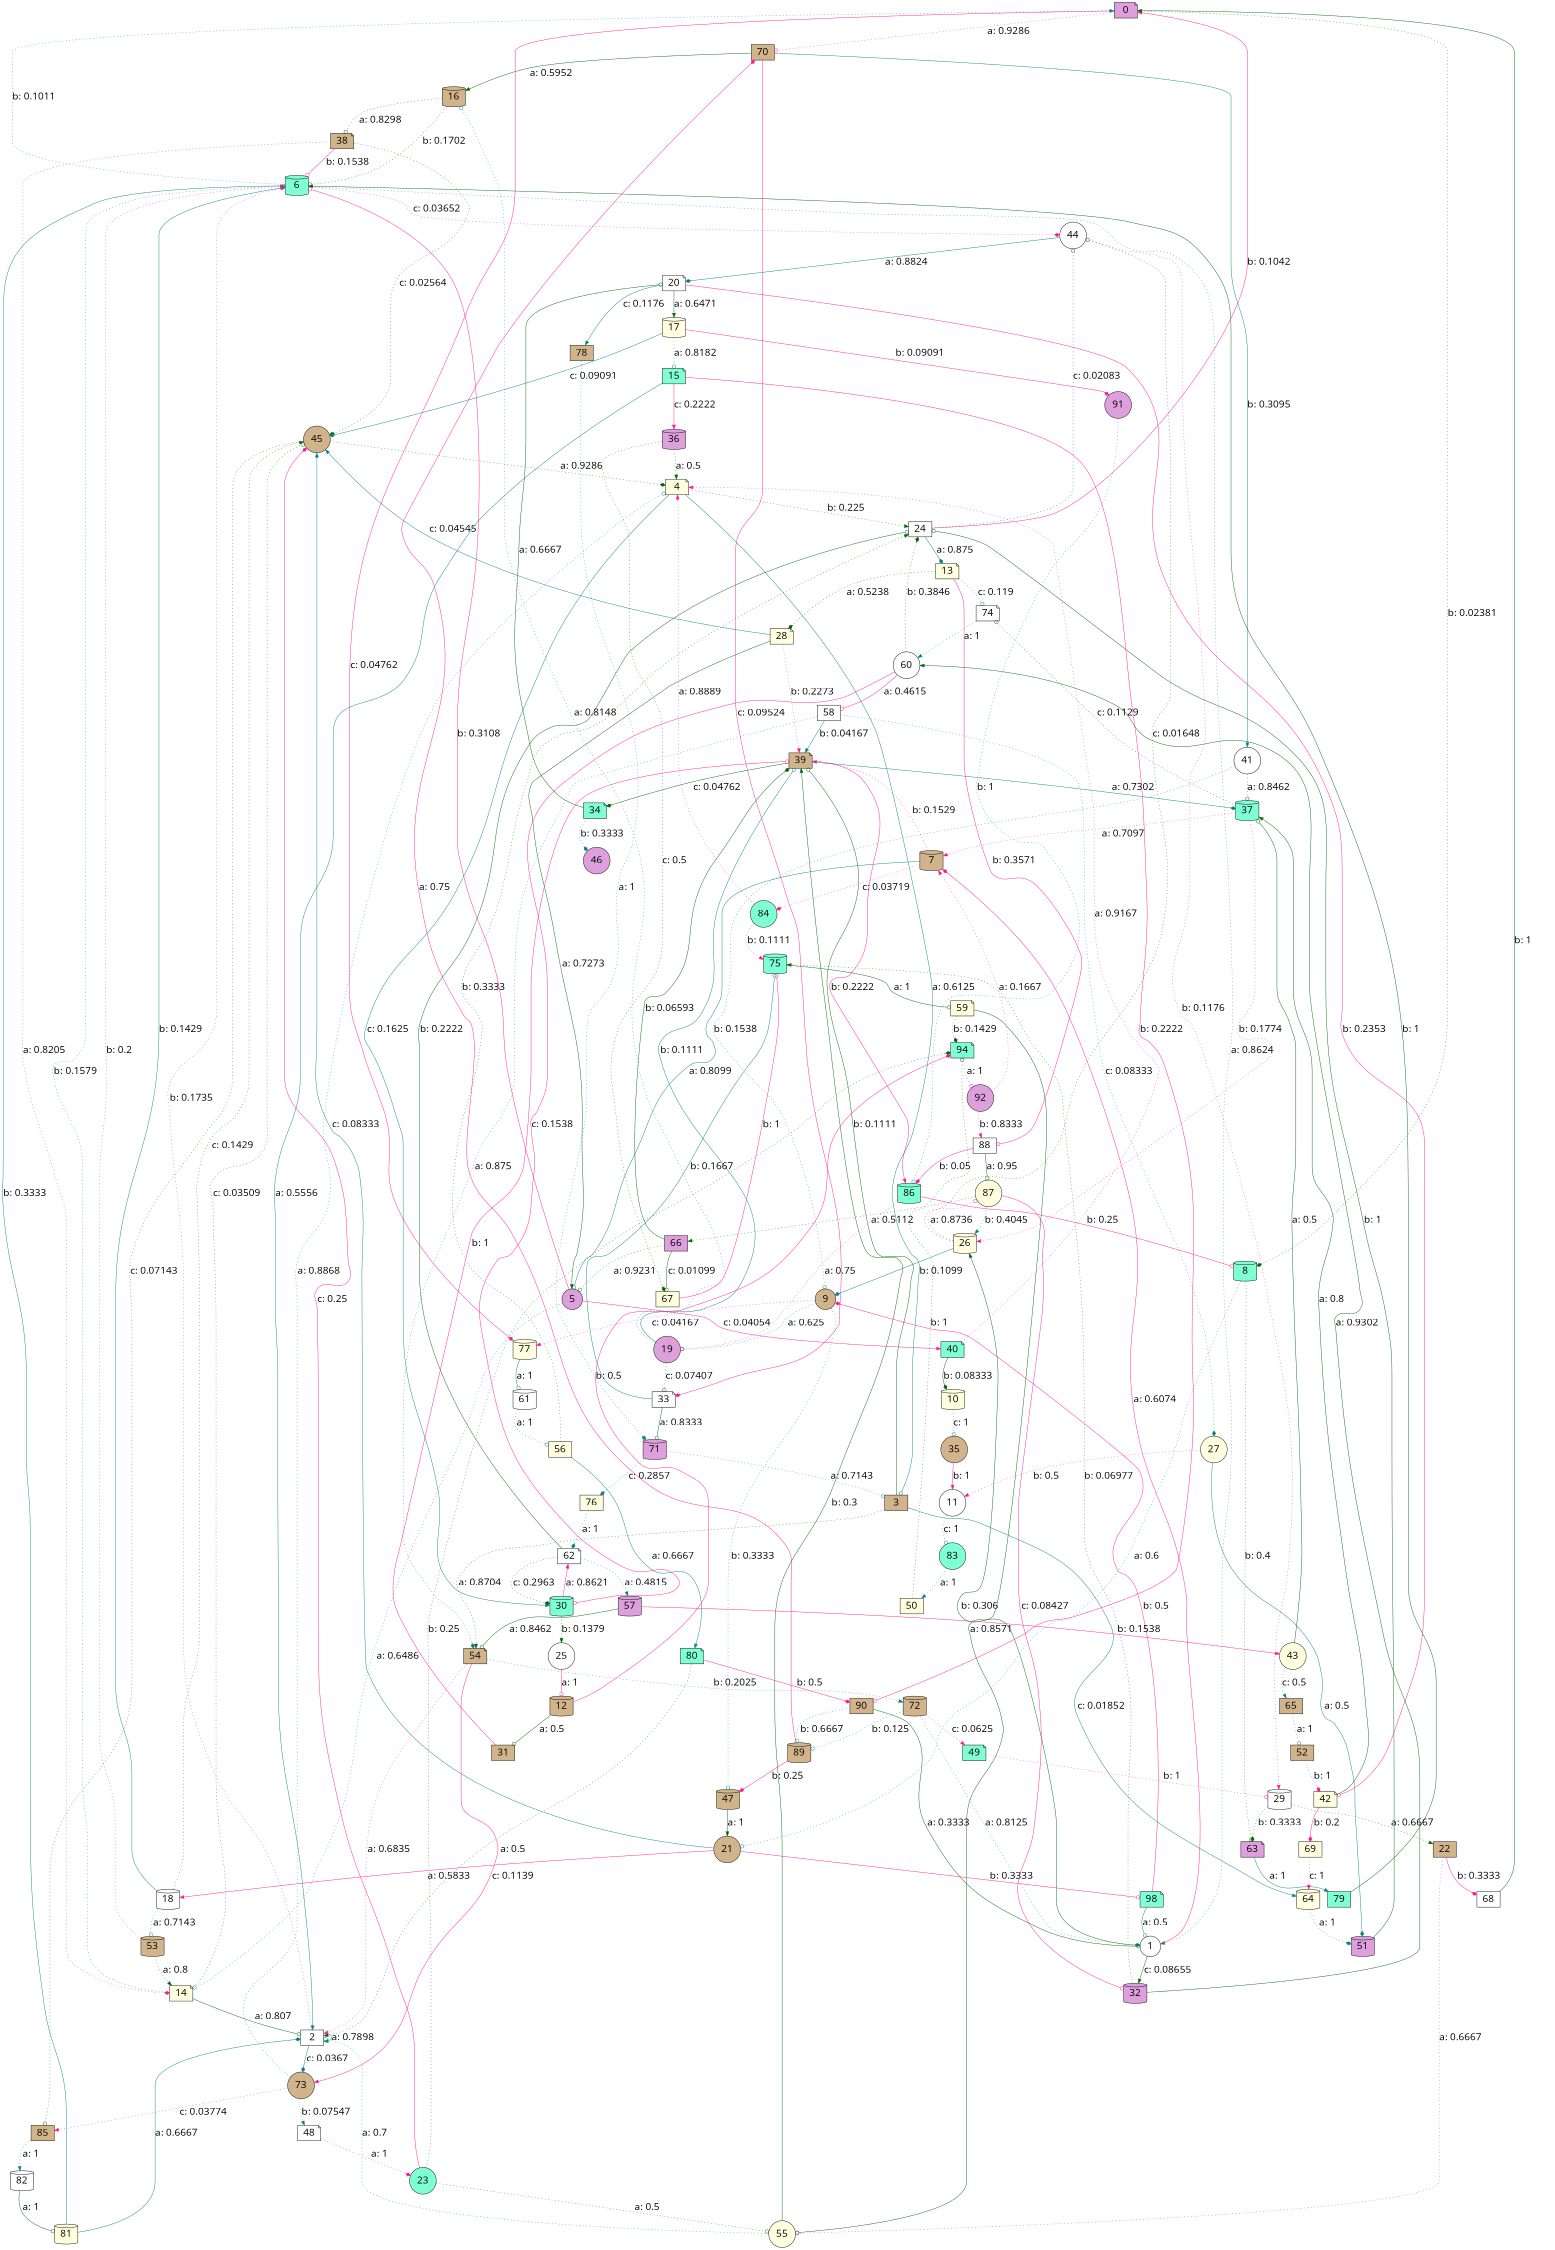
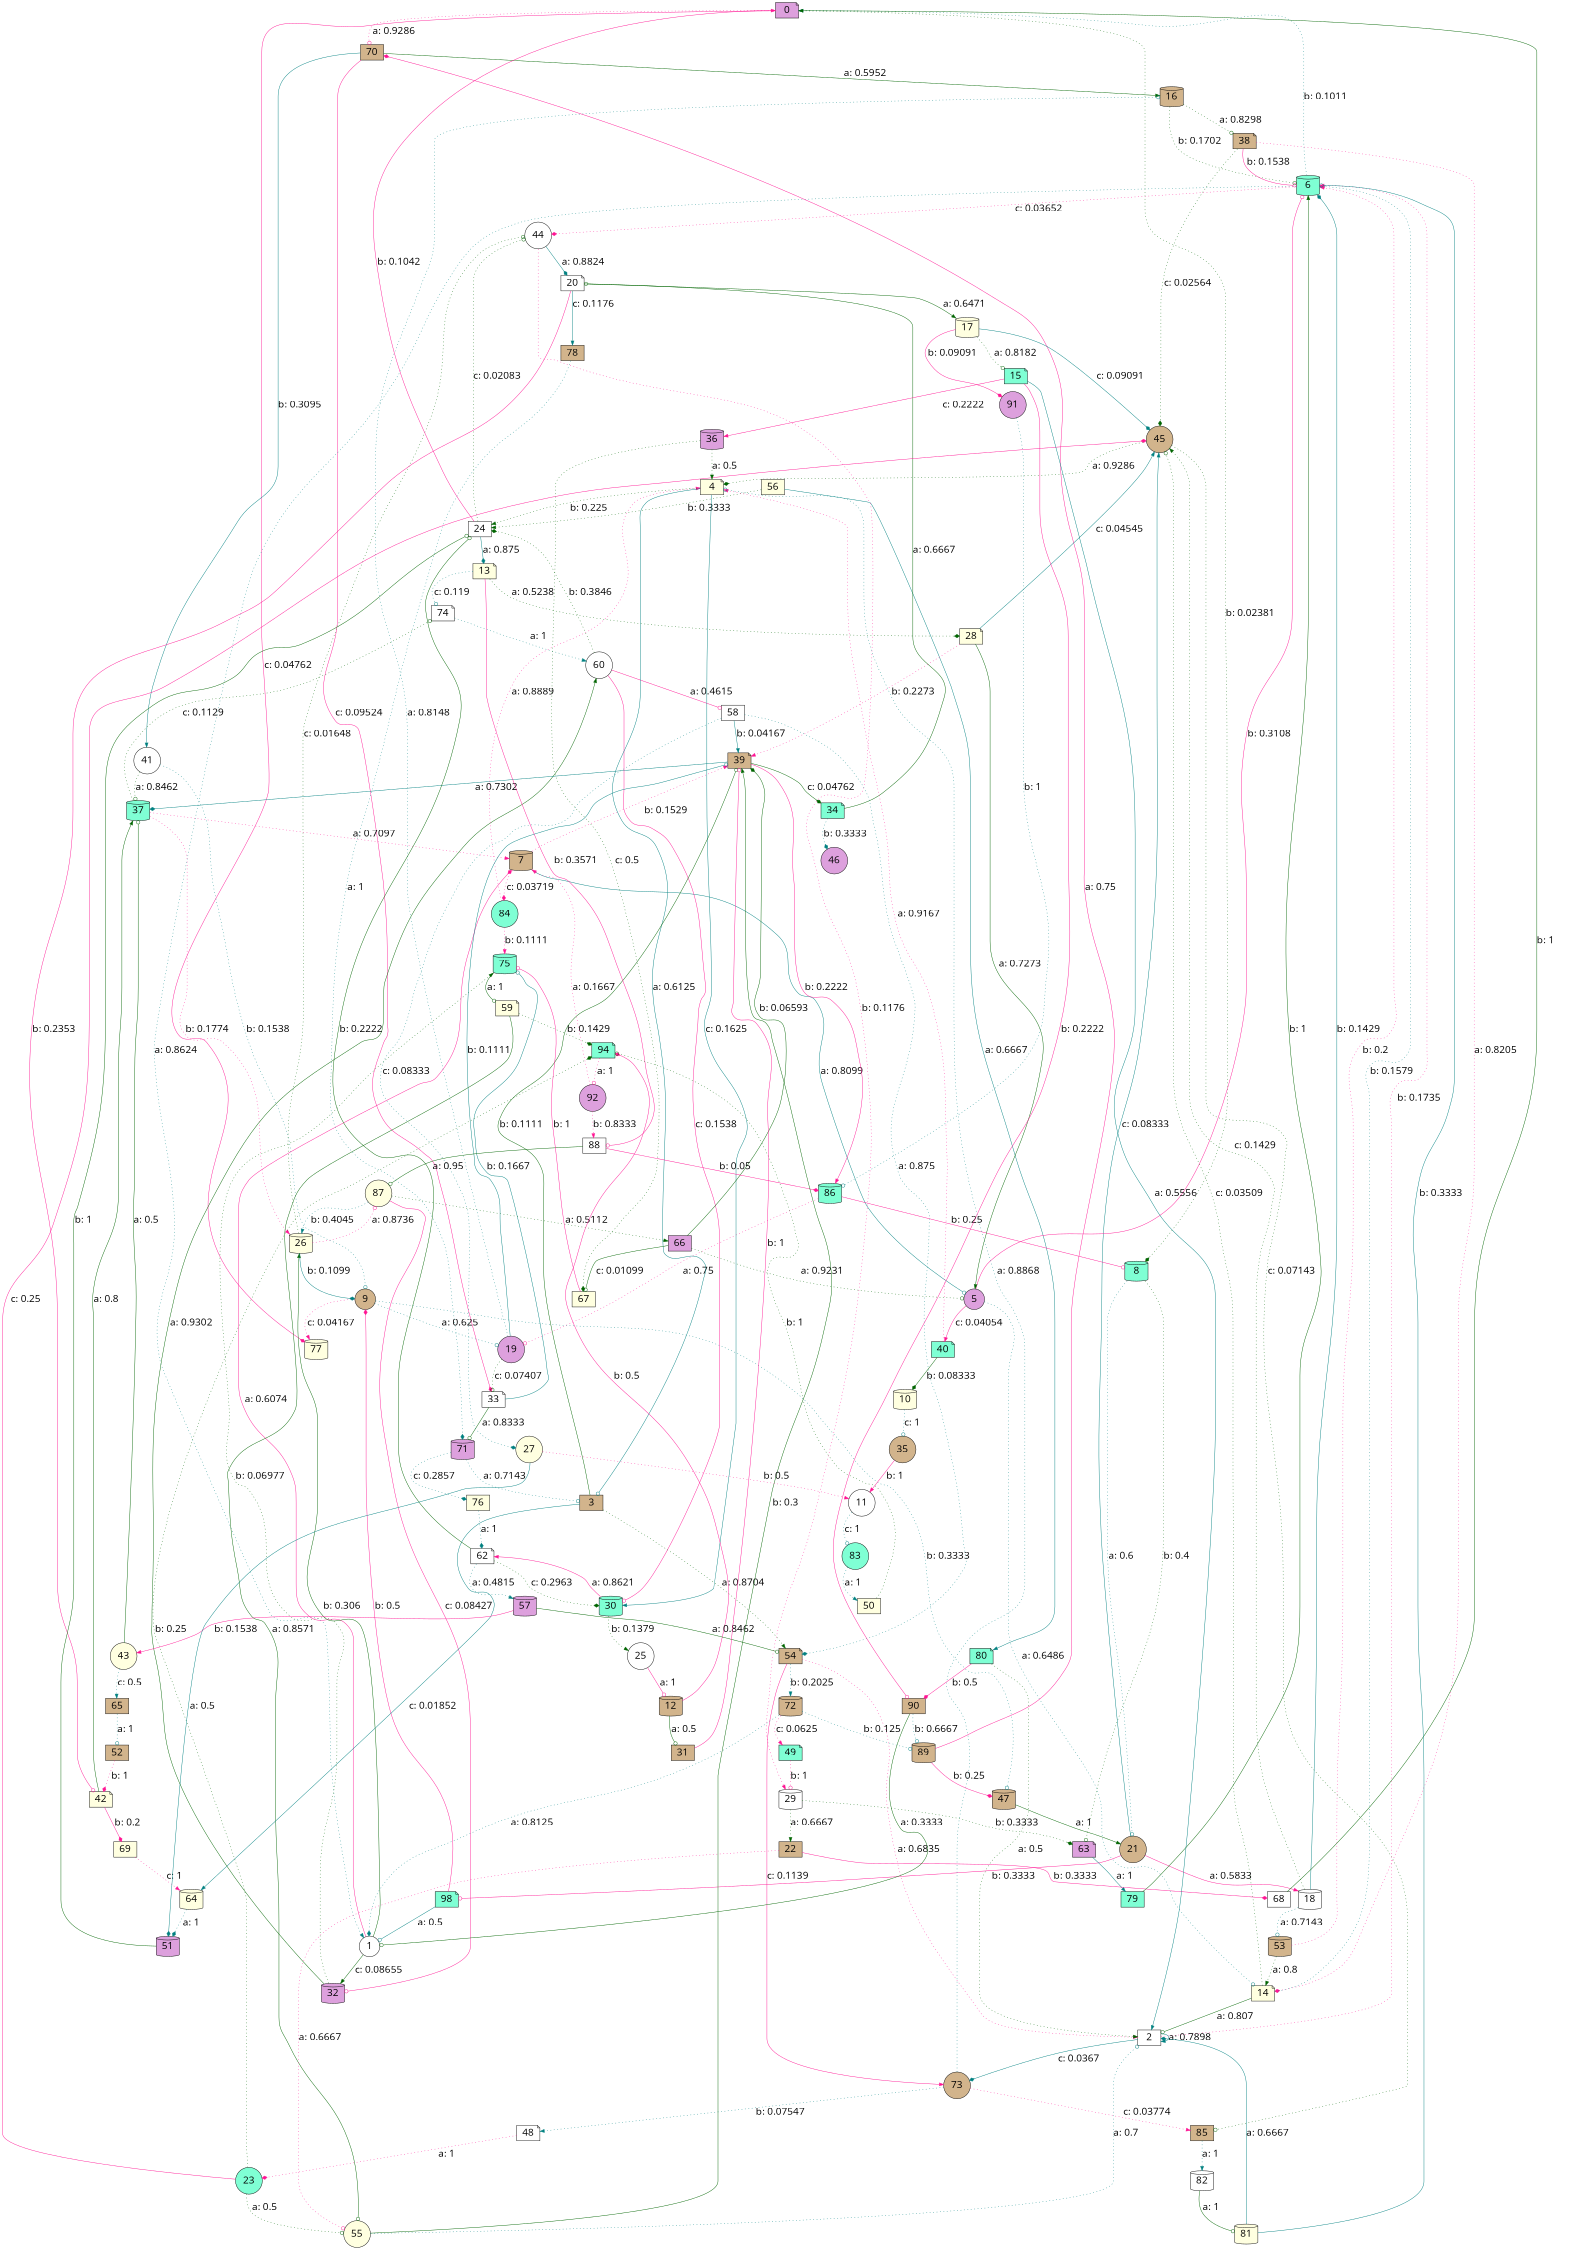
(674, 351) -> (989, 353)
(525, 1399) -> none
